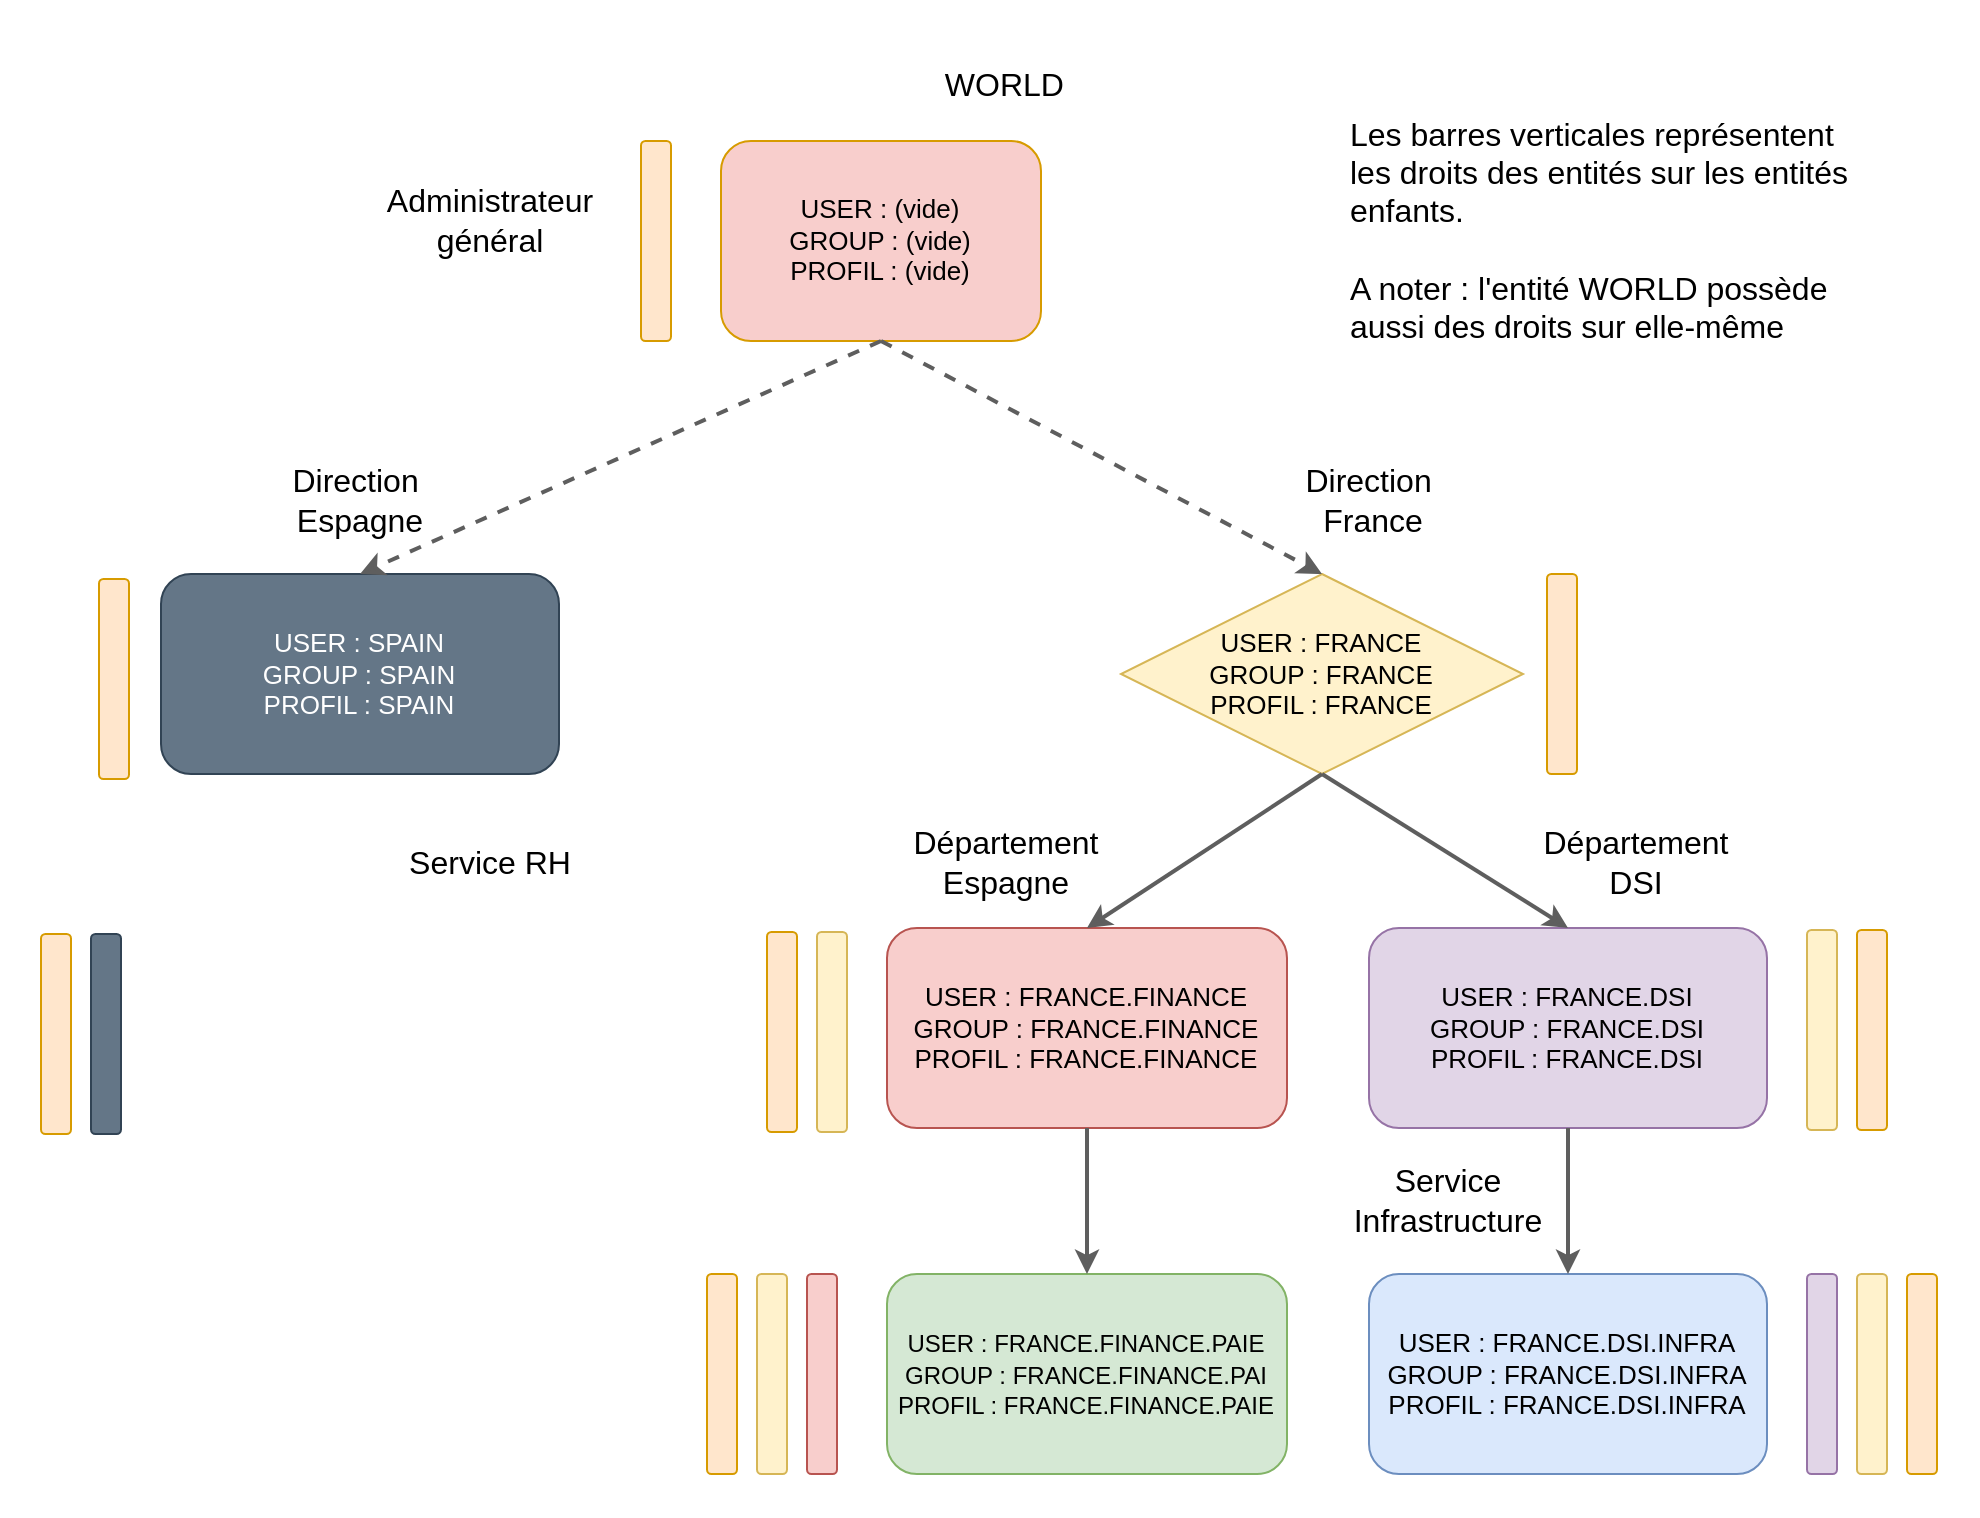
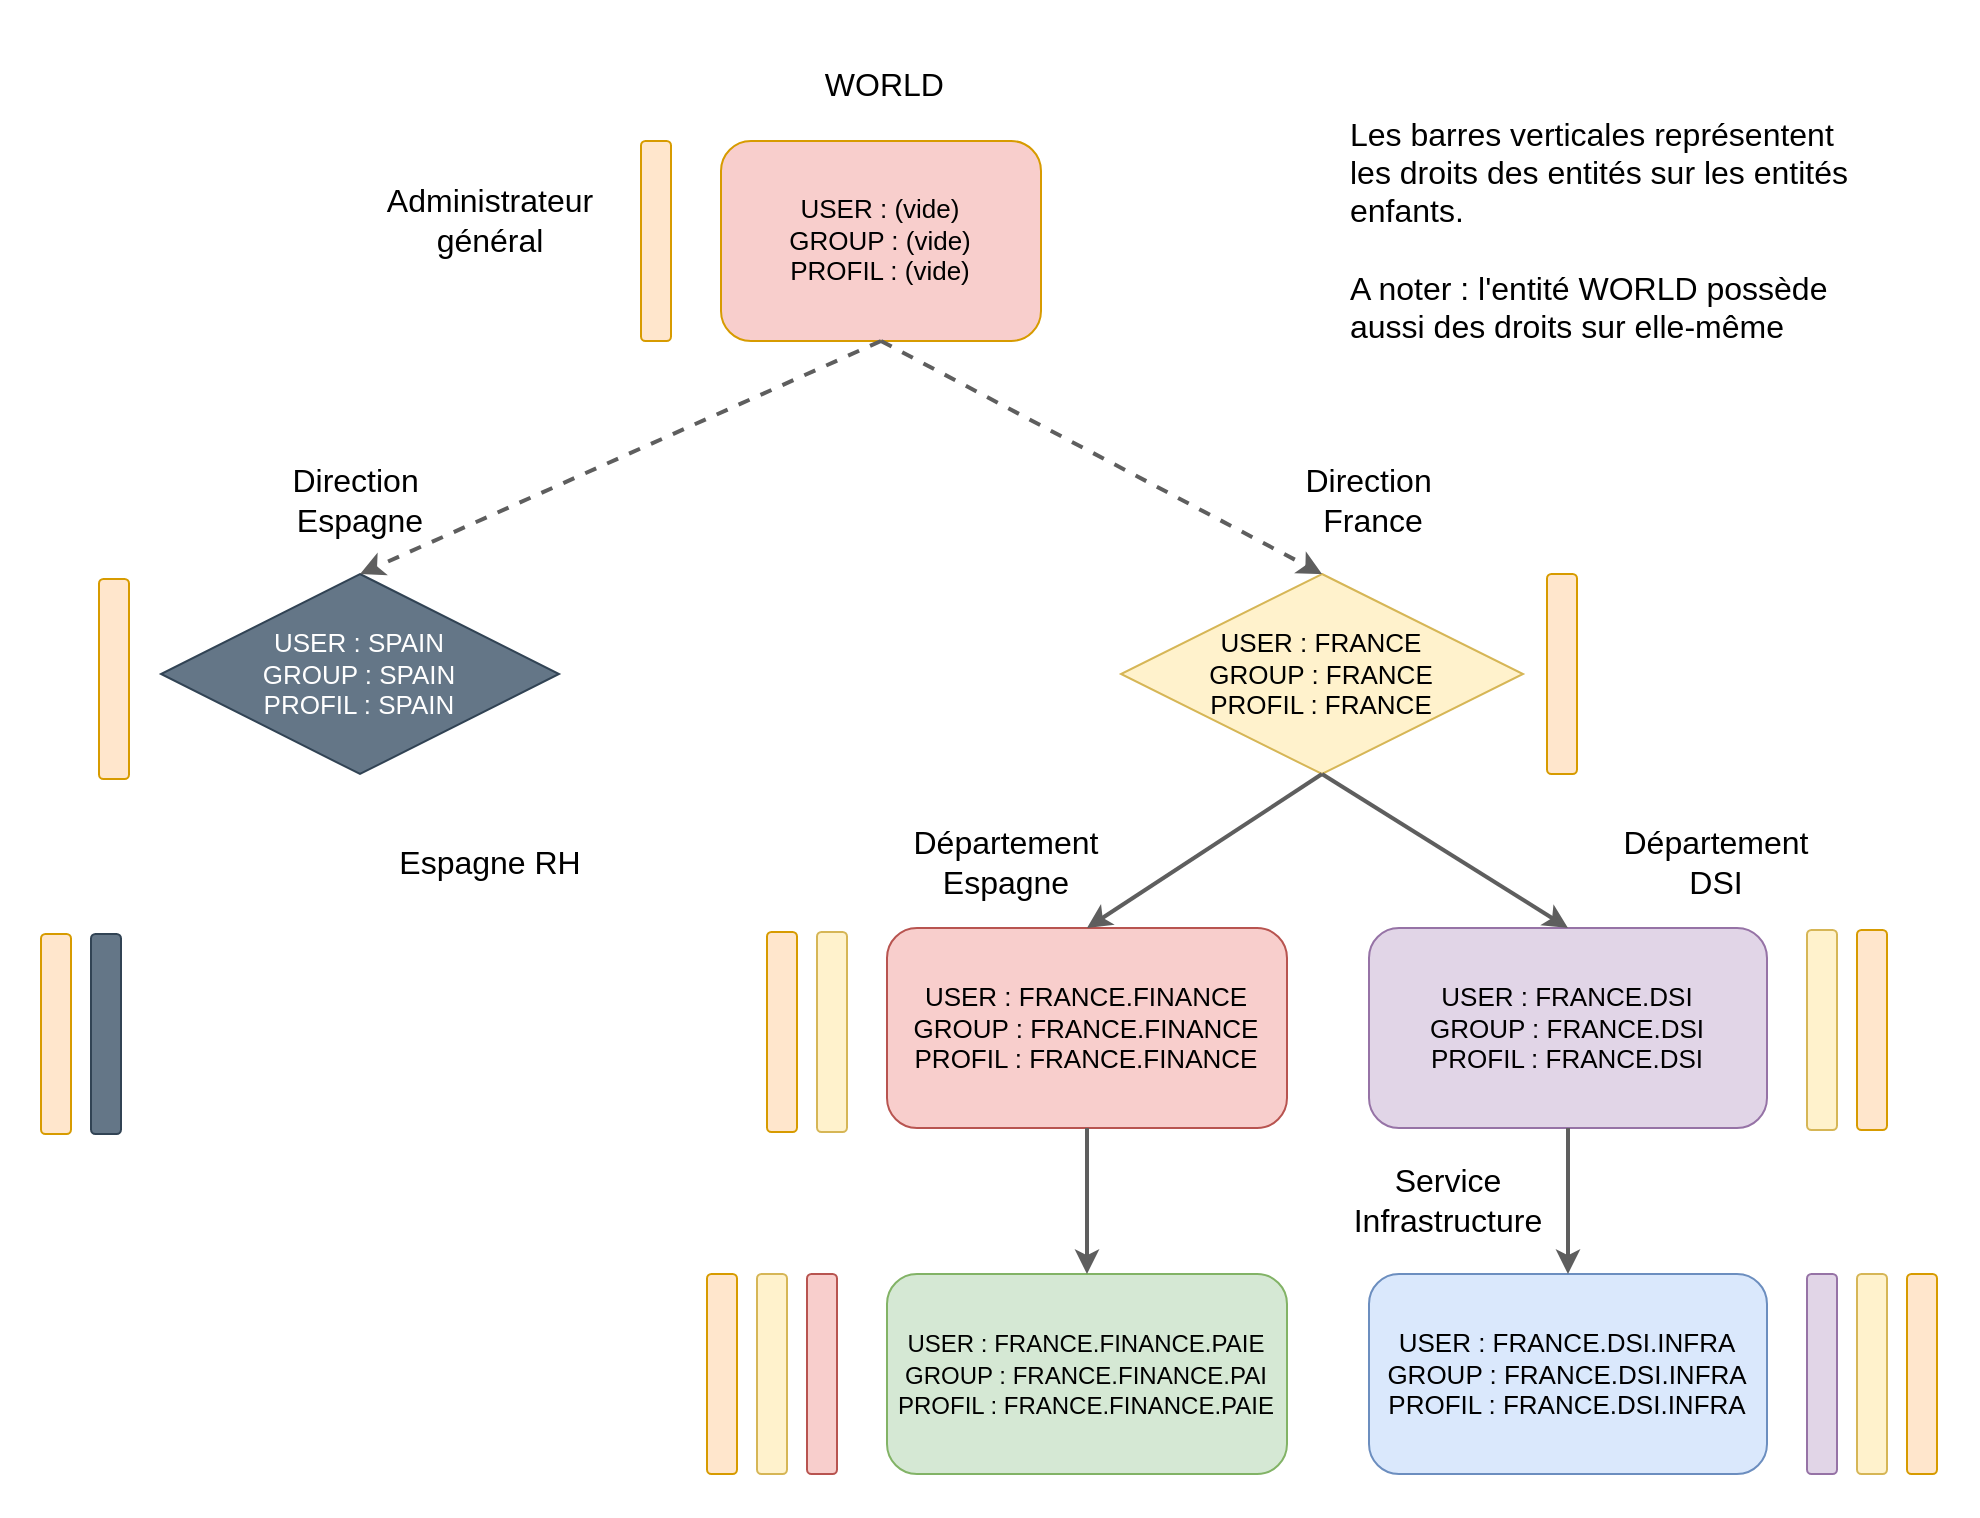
(1011, 81) -> (891, 81)
(360, 674) -> (360, 674)
(1636, 862) -> (1716, 862)
(491, 863) -> (491, 863)
